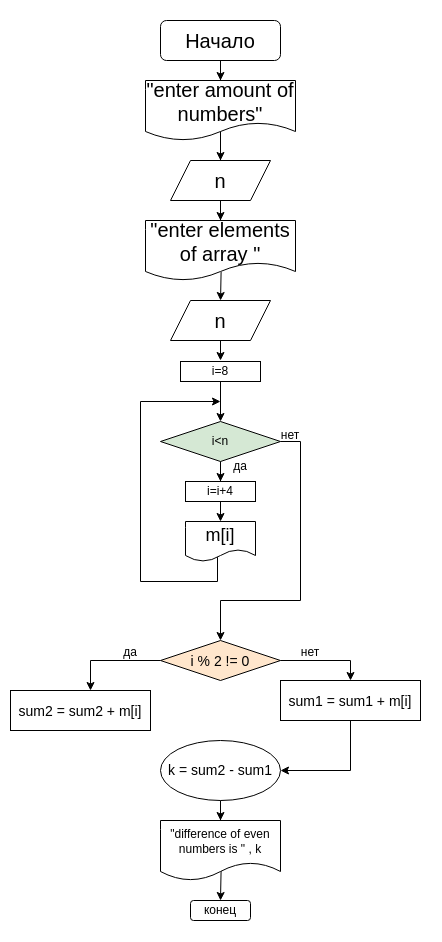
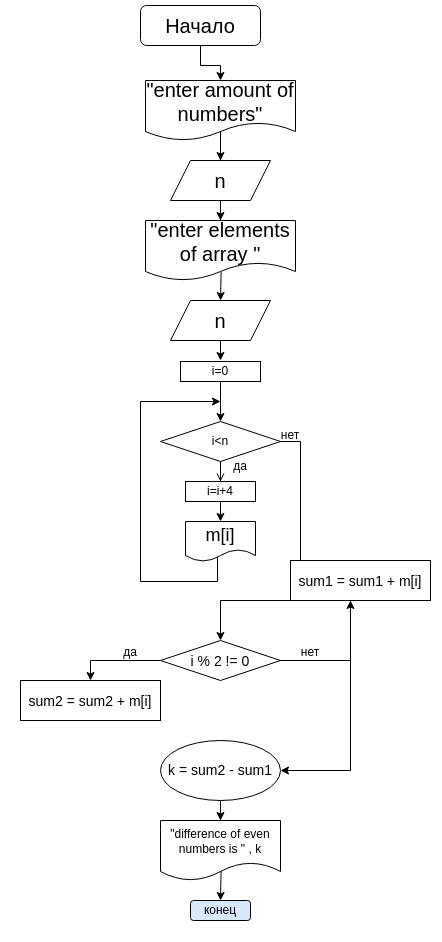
(221, 41) -> (201, 26)
(221, 372) -> (221, 372)
(221, 442) -> (221, 442)
(221, 473) -> (221, 475)
(221, 661) -> (221, 661)
(351, 701) -> (361, 581)
(81, 711) -> (91, 701)
(221, 911) -> (221, 911)
